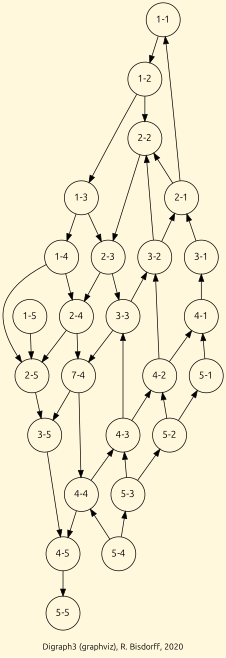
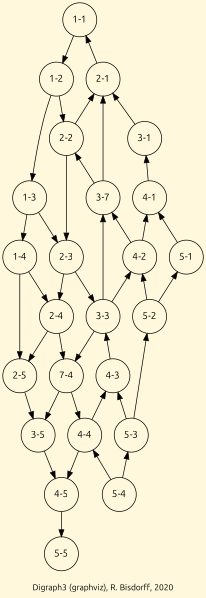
(165, 171) -> (83, 112)
(155, 257) -> (103, 198)
(30, 316) -> none
(139, 409) -> (119, 290)
